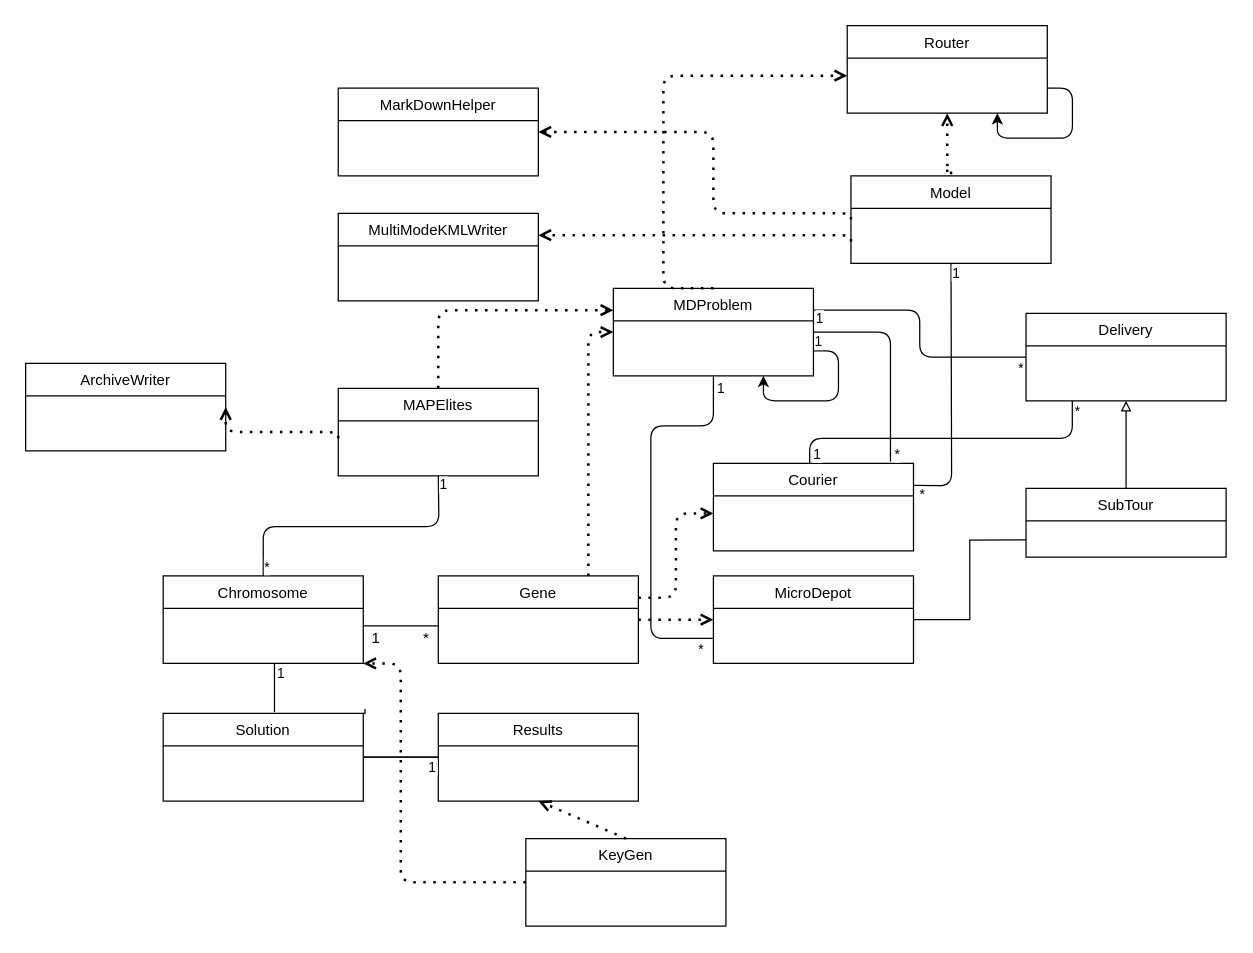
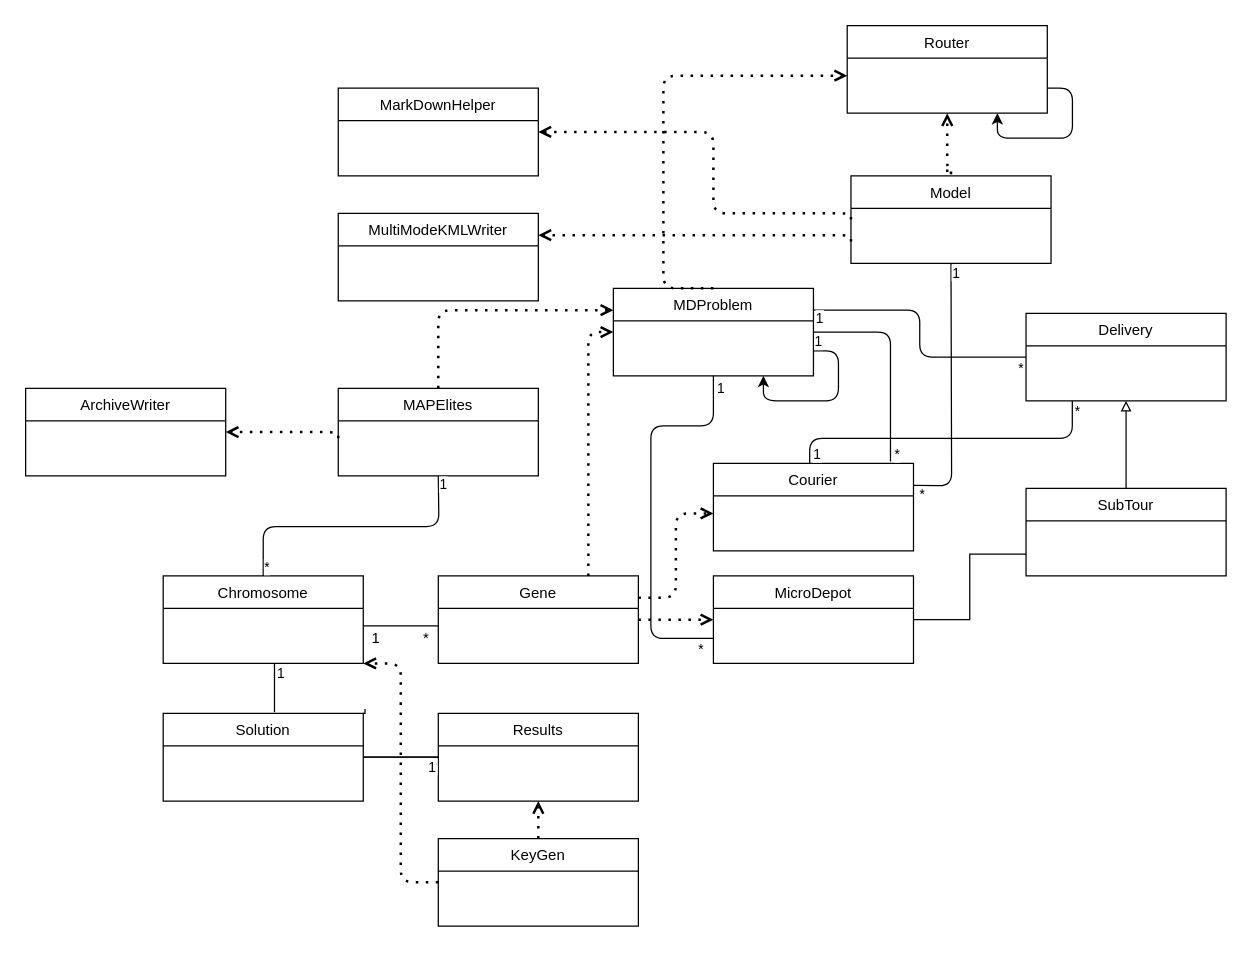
(126, 407) -> (126, 432)
(1126, 523) -> (1126, 532)
(626, 882) -> (538, 882)
